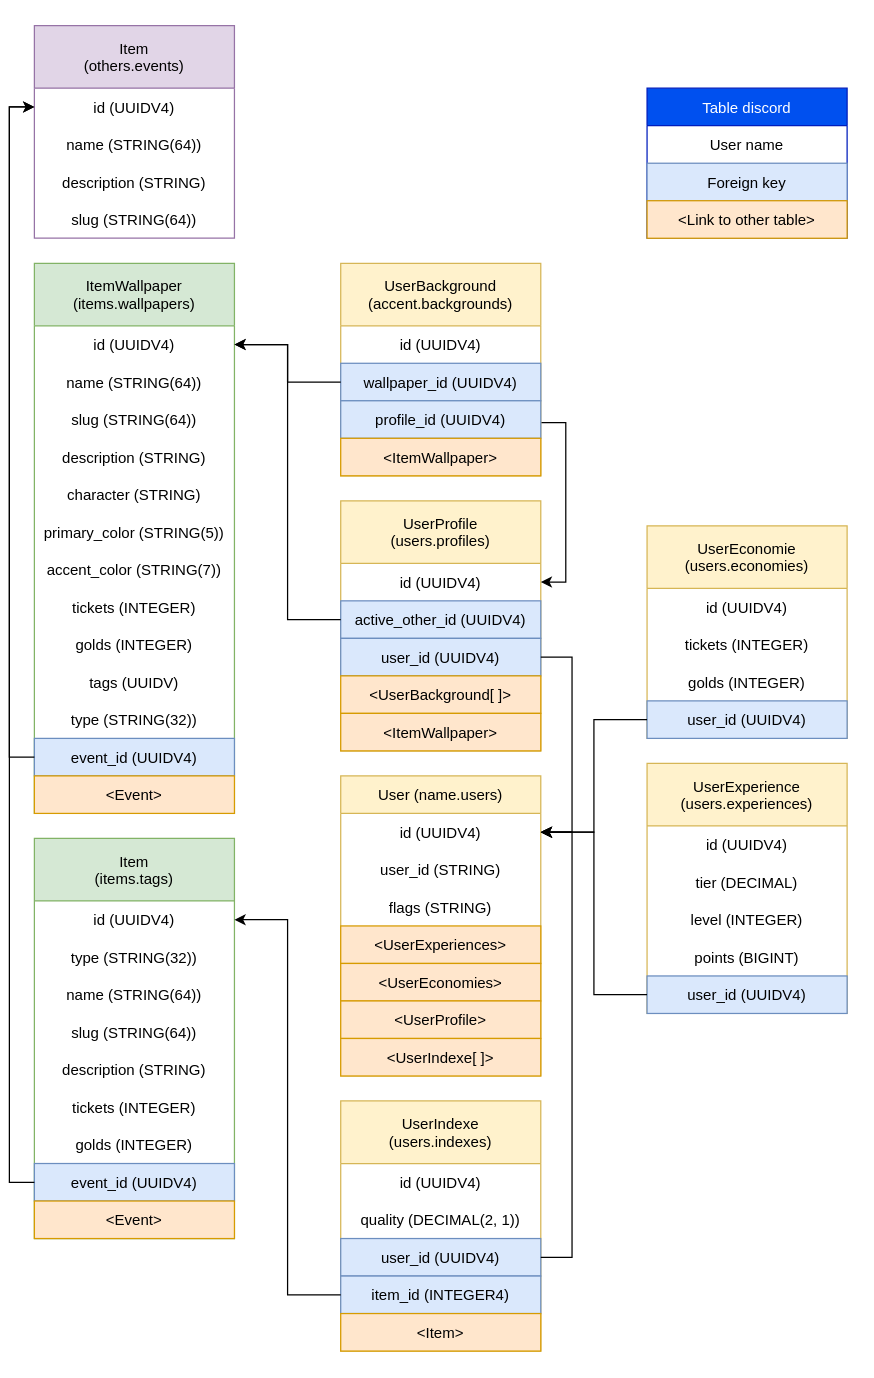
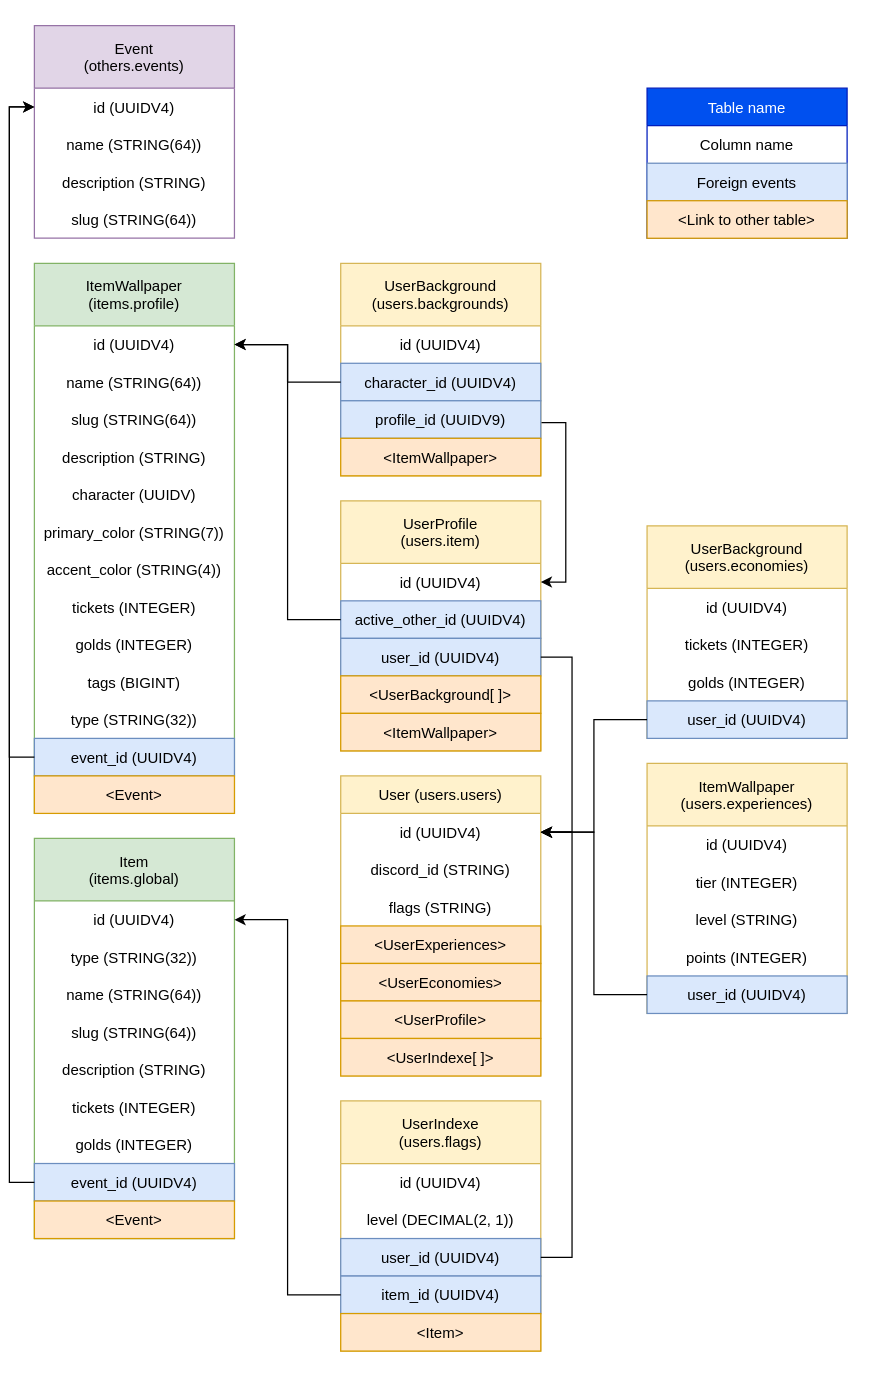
(134, 49) -> (134, 49)
(746, 108) -> (746, 108)
(746, 145) -> (746, 145)
(746, 183) -> (746, 183)
(134, 286) -> (134, 286)
(440, 286) -> (440, 286)
(440, 383) -> (440, 383)
(440, 420) -> (440, 420)
(134, 495) -> (134, 495)
(440, 524) -> (440, 524)
(134, 533) -> (134, 533)
(746, 549) -> (746, 549)
(134, 570) -> (134, 570)
(134, 683) -> (134, 683)
(746, 786) -> (746, 786)
(440, 795) -> (440, 795)
(134, 861) -> (134, 861)
(440, 870) -> (440, 870)
(746, 883) -> (746, 883)
(746, 920) -> (746, 920)
(746, 958) -> (746, 958)
(440, 1124) -> (440, 1124)
(440, 1220) -> (440, 1220)
(440, 1295) -> (440, 1295)
